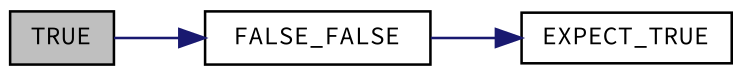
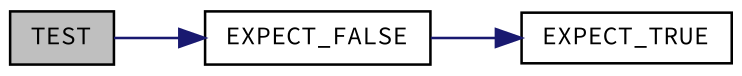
(62, 38) -> (62, 38)
(318, 38) -> (318, 38)
